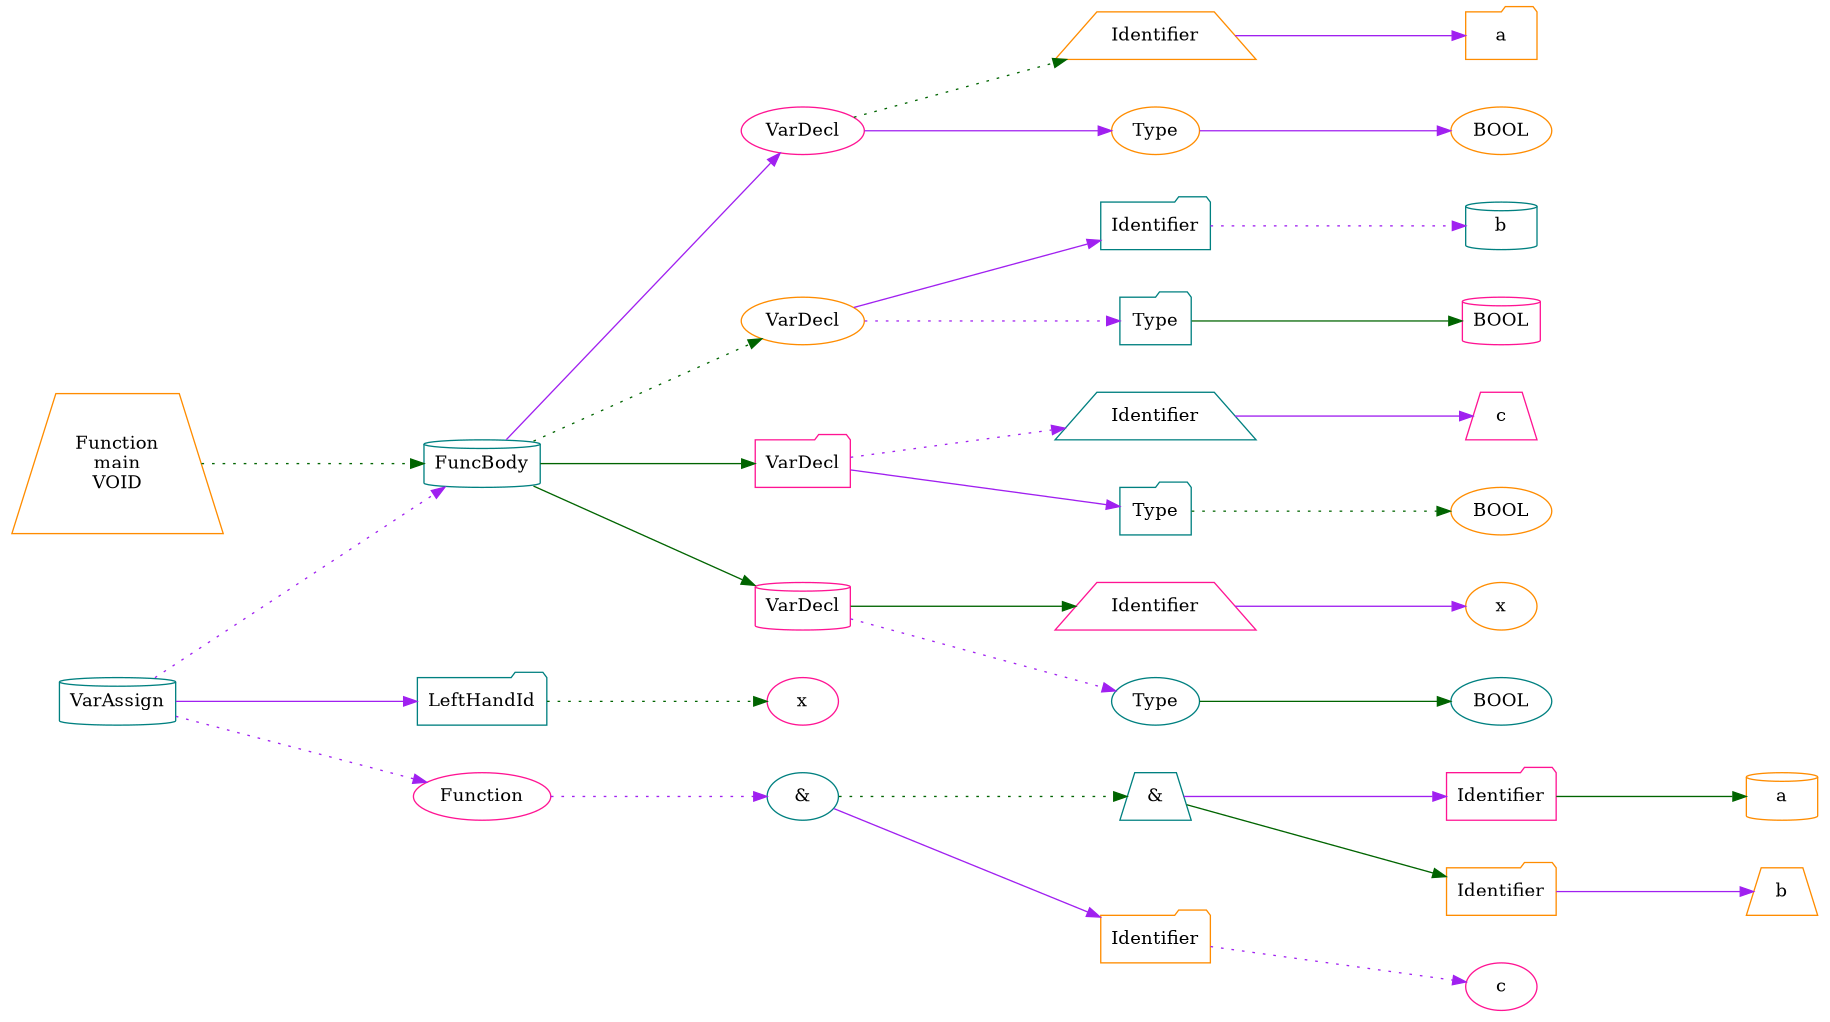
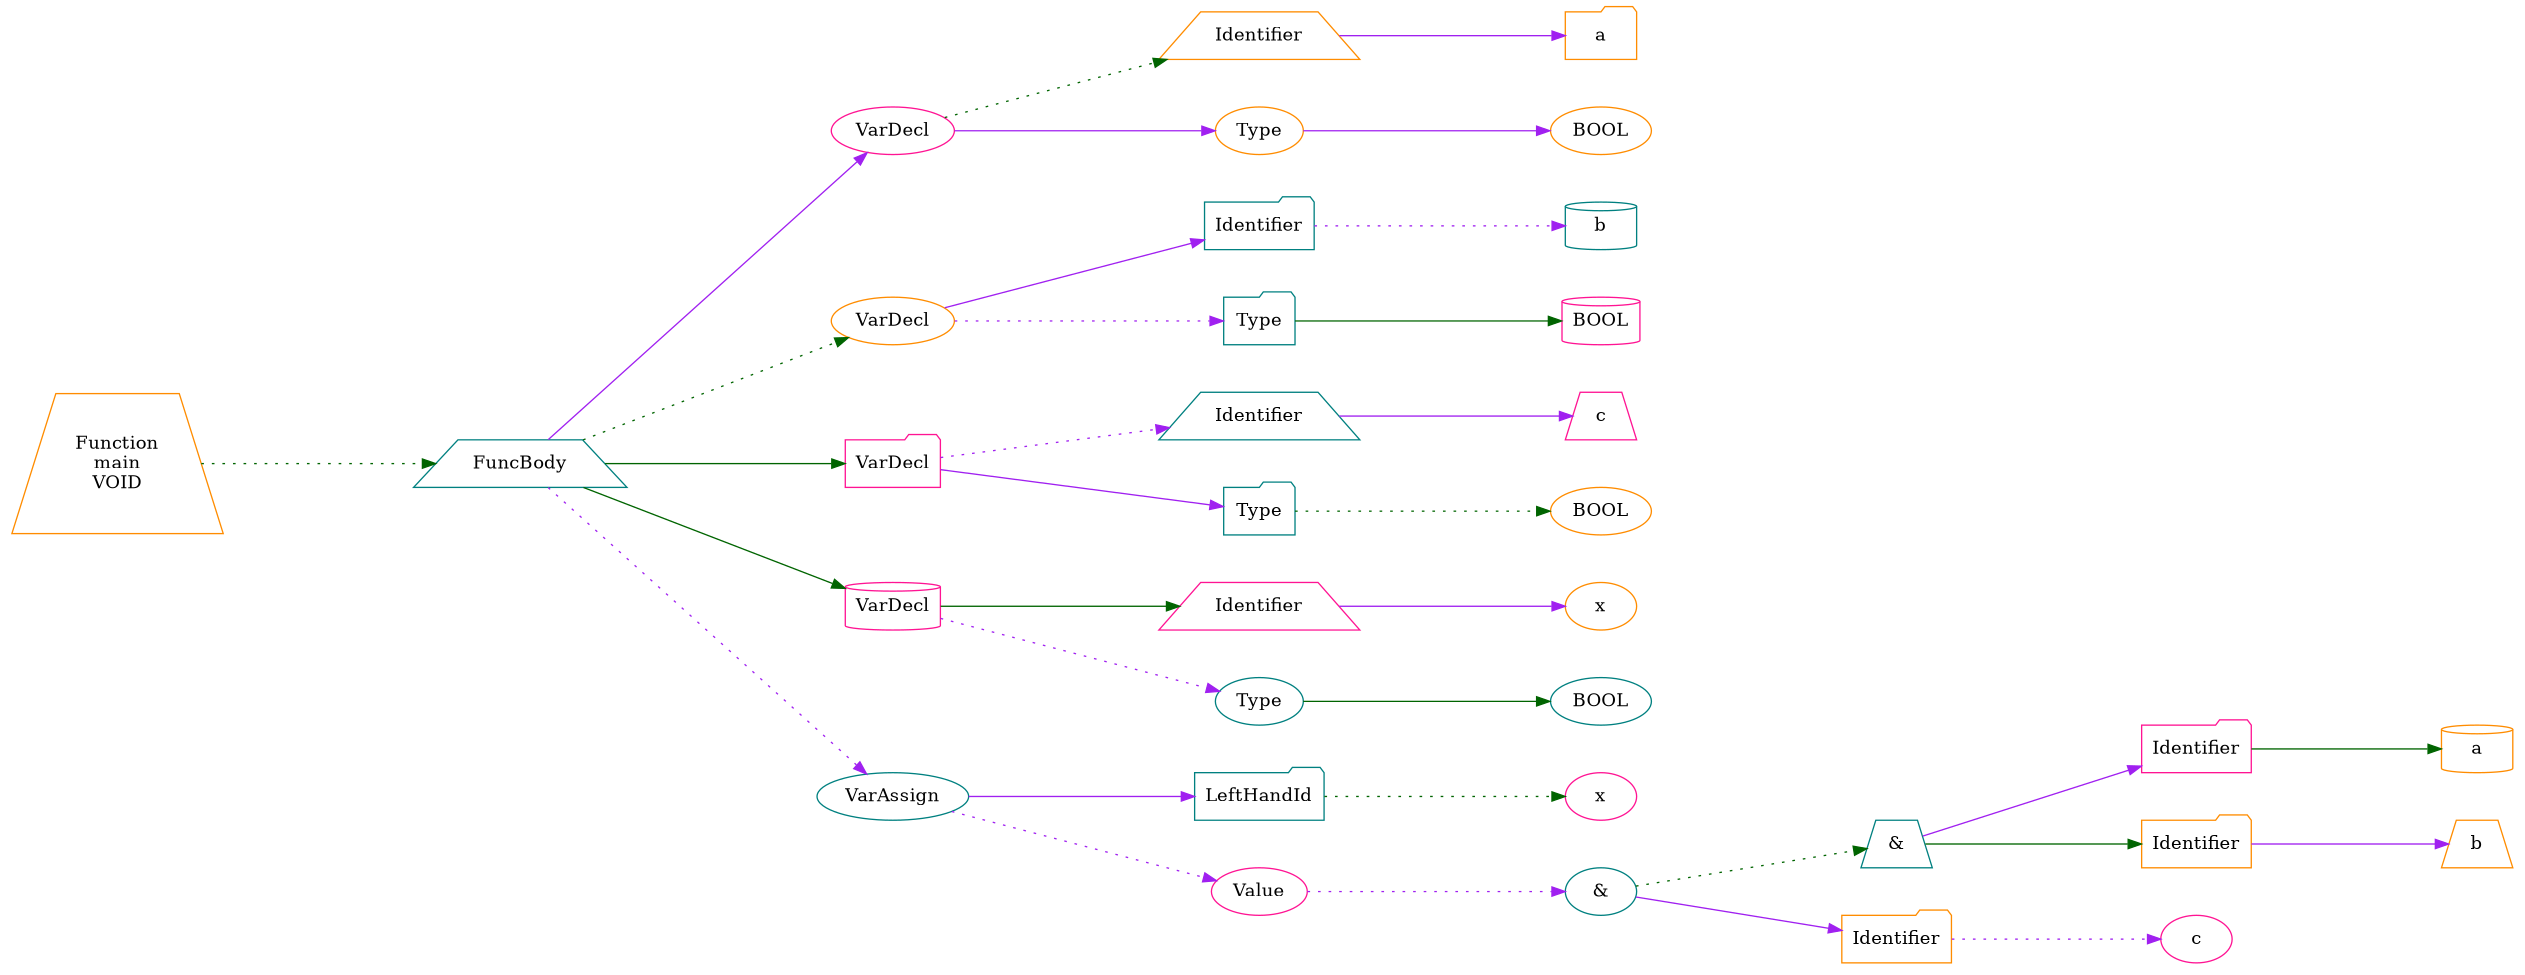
(482, 464) -> (520, 464)
(294, 586) -> (702, 626)
(118, 701) -> (893, 796)
(482, 796) -> (1259, 892)
